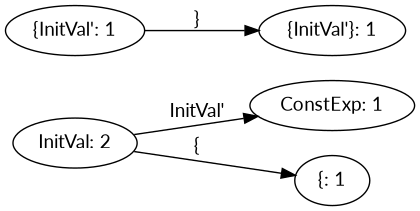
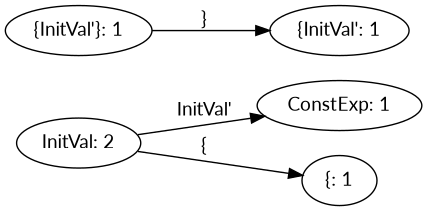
(195, 31) -> (204, 31)
